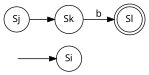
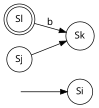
(95, 19) -> (47, 27)
